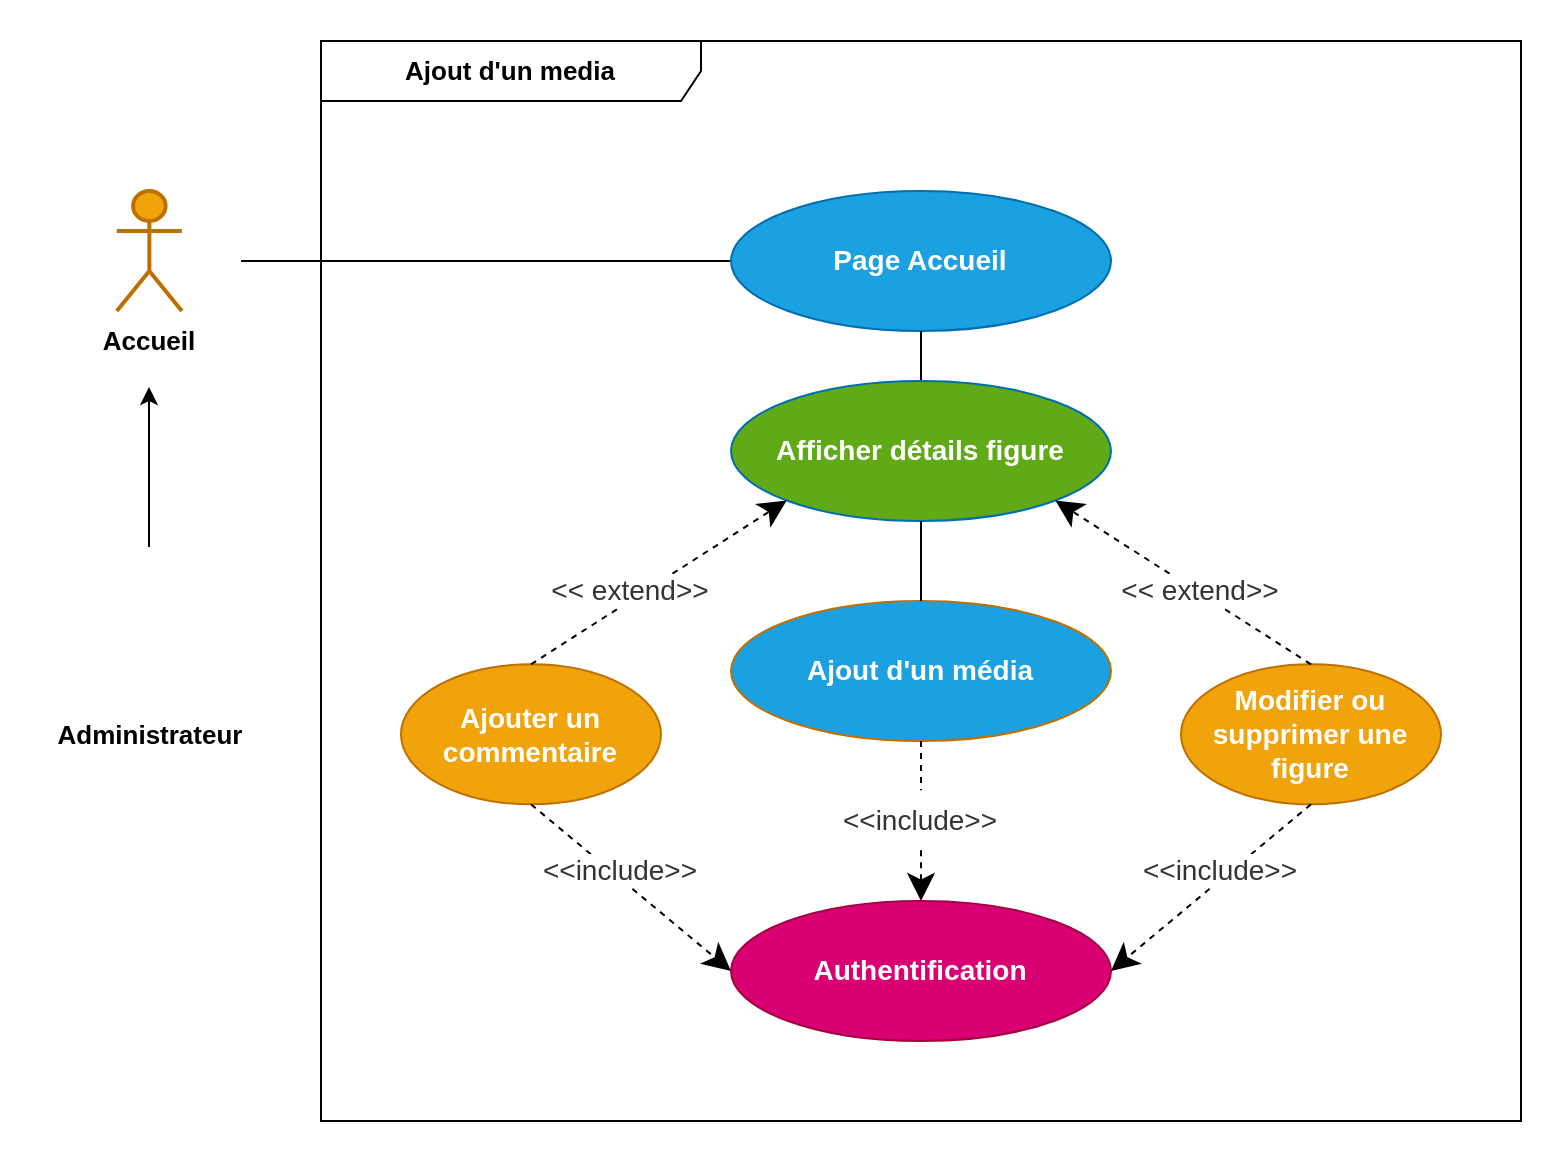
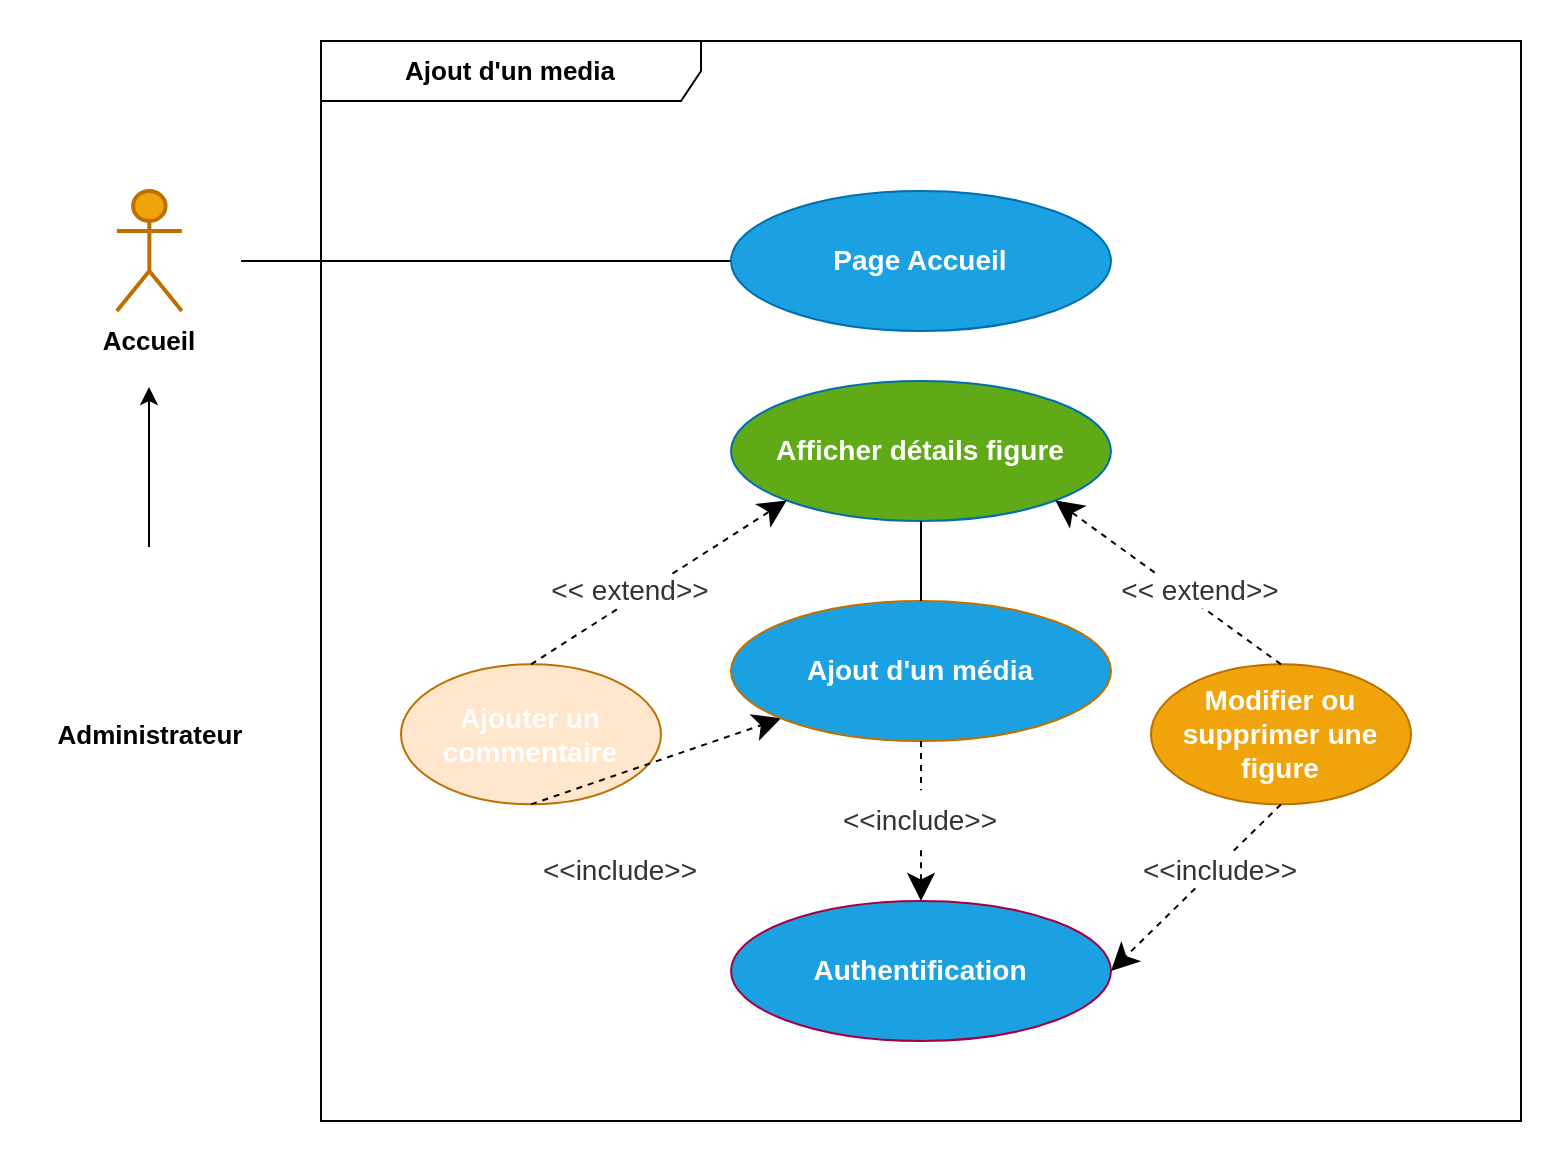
(921, 356) -> none
(531, 734) -> (531, 734)
(1311, 734) -> (1281, 734)
(672, 922) -> (646, 765)
(921, 971) -> (921, 971)
